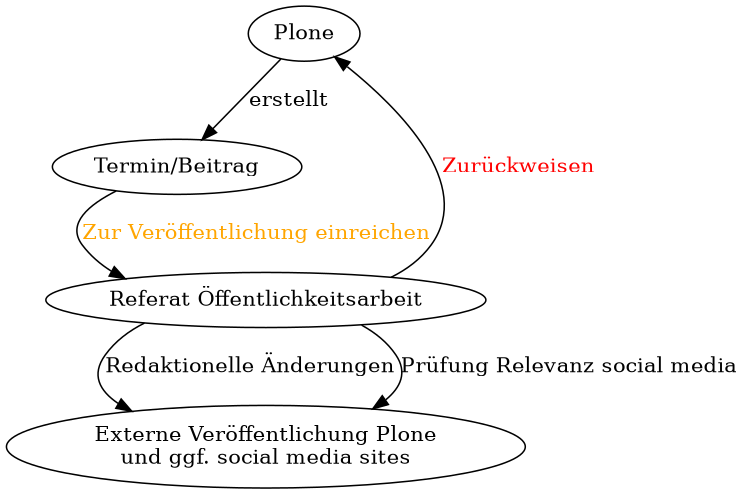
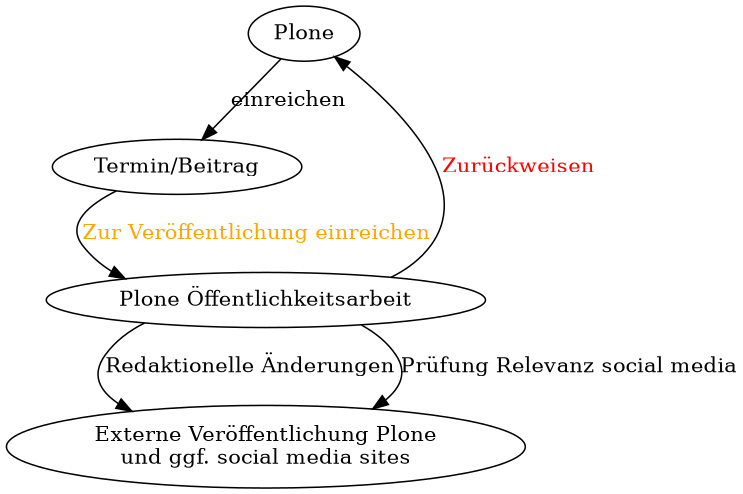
(289, 100) -> (289, 100)
(266, 300) -> (266, 300)
